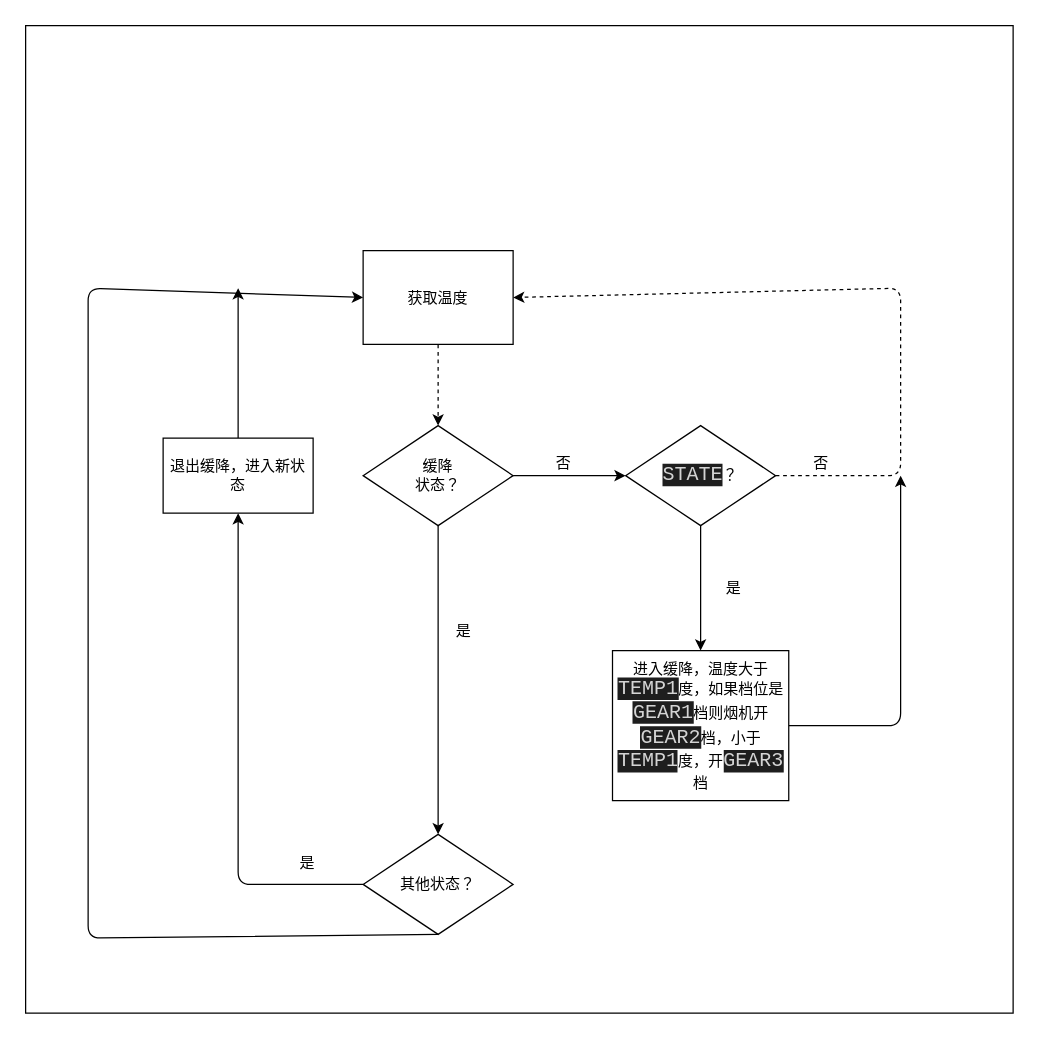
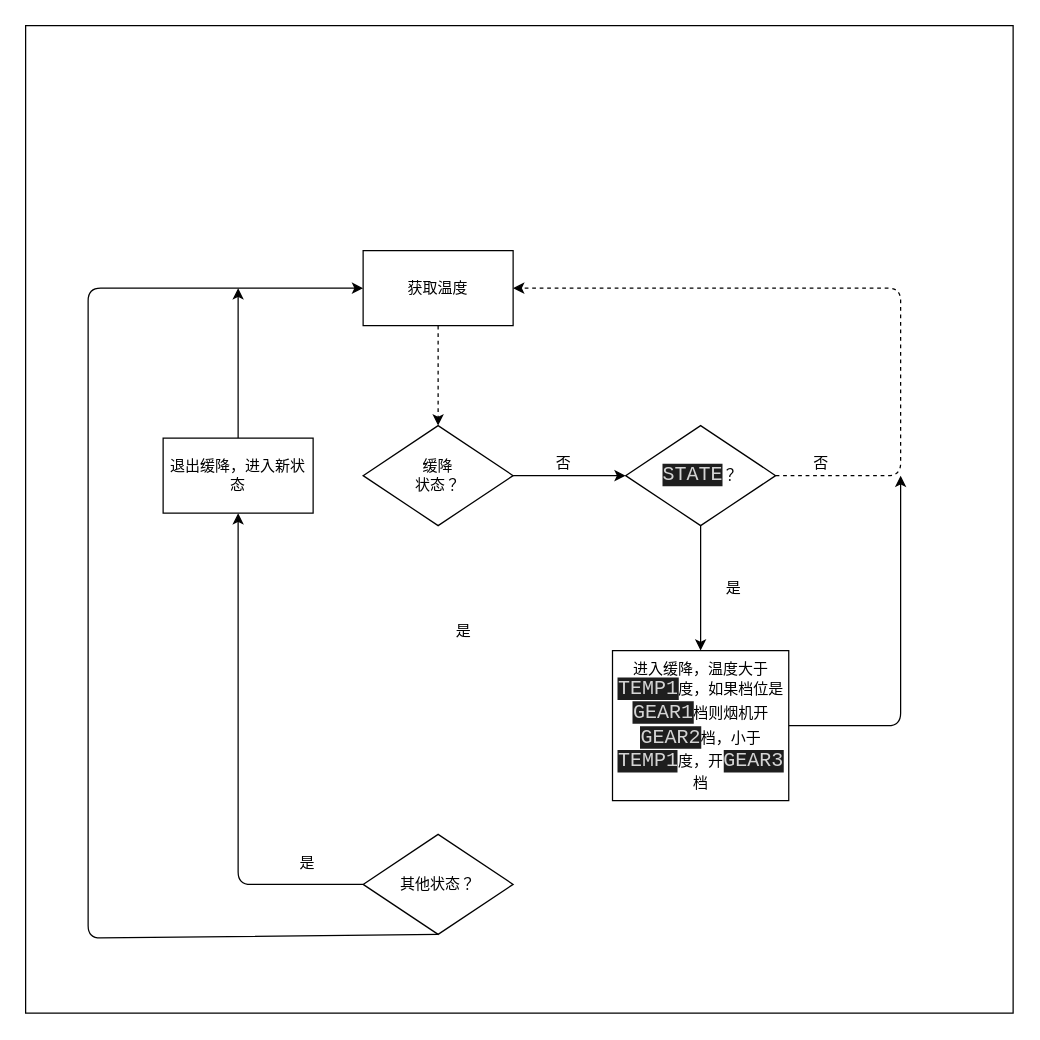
(438, 298) -> (438, 288)
(438, 676) -> none
